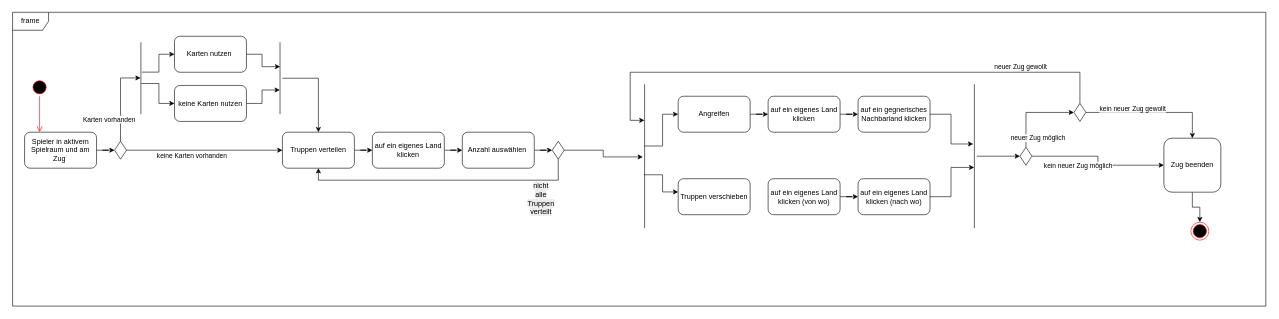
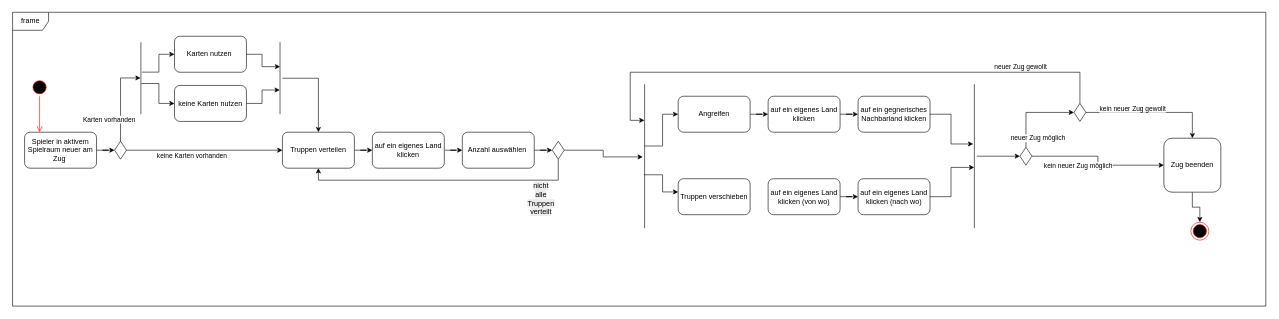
(60, 150) -> (60, 150)
